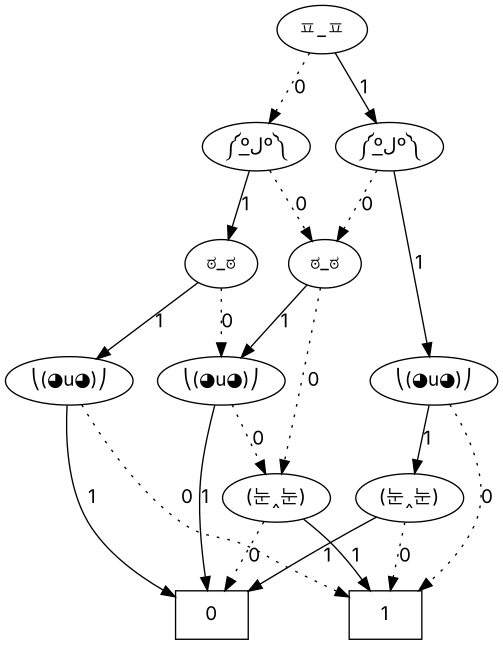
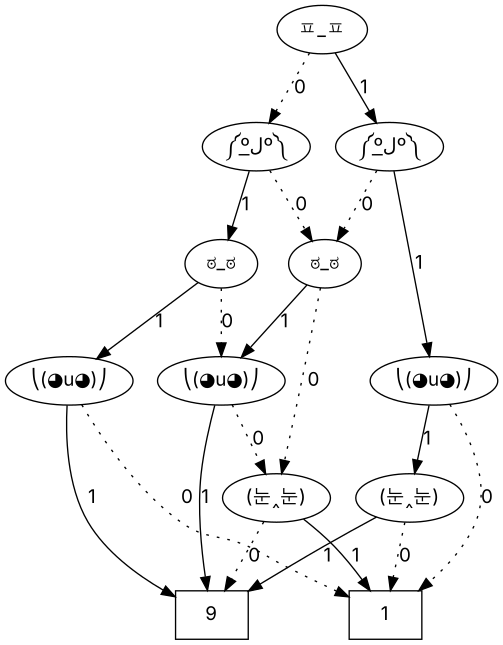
(212, 615) -> (212, 615)
